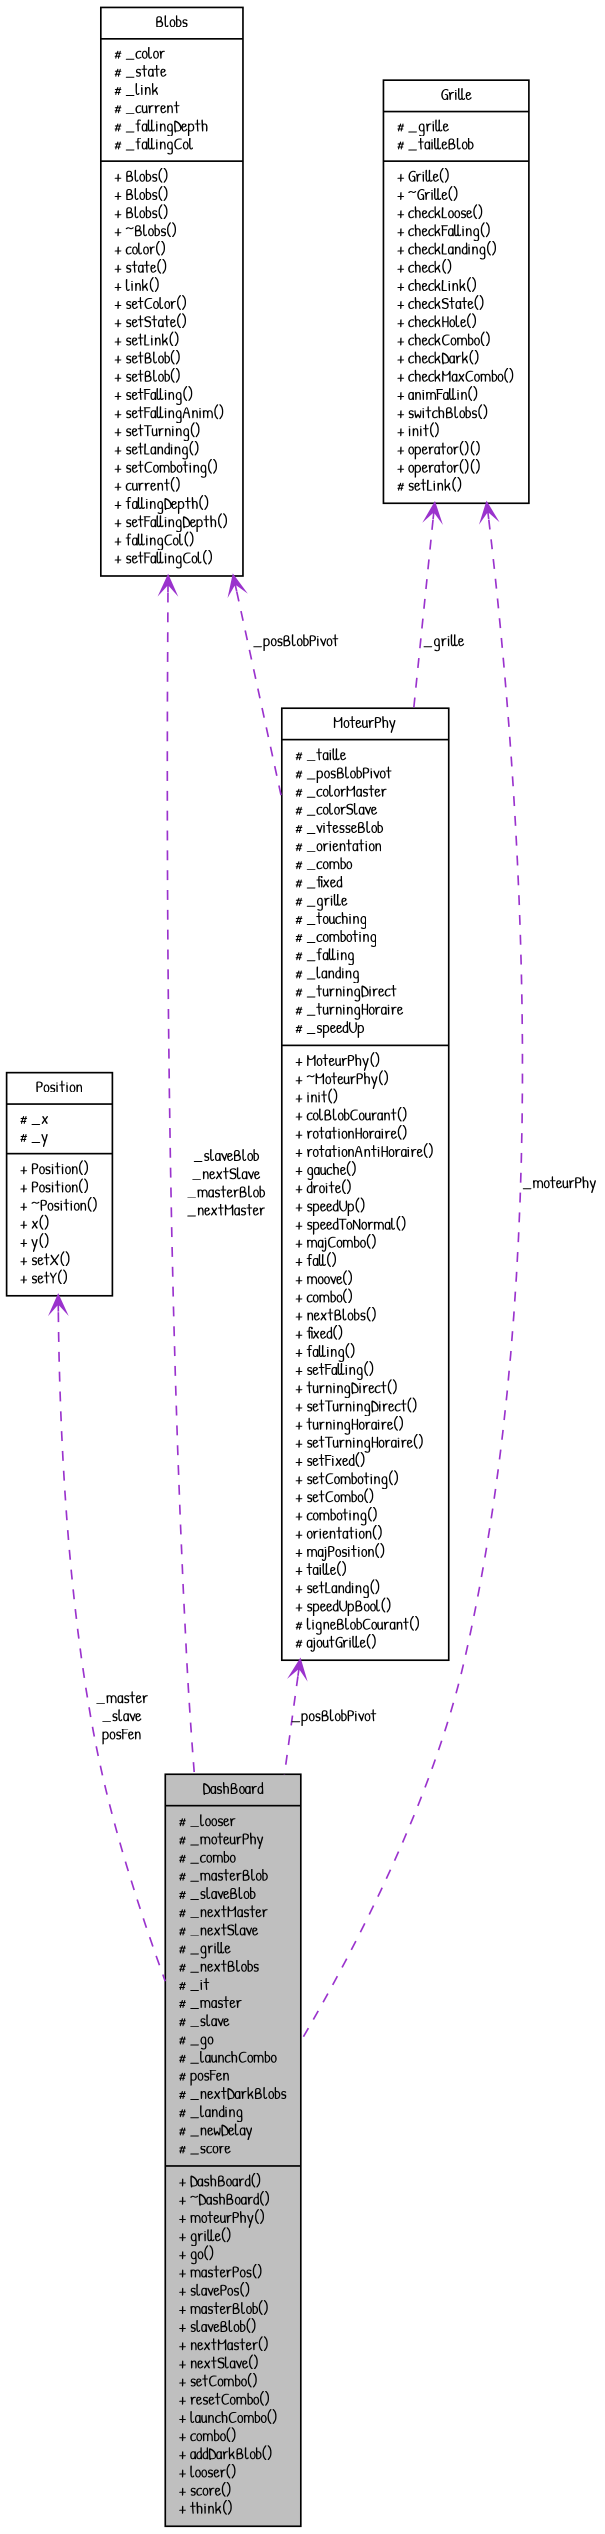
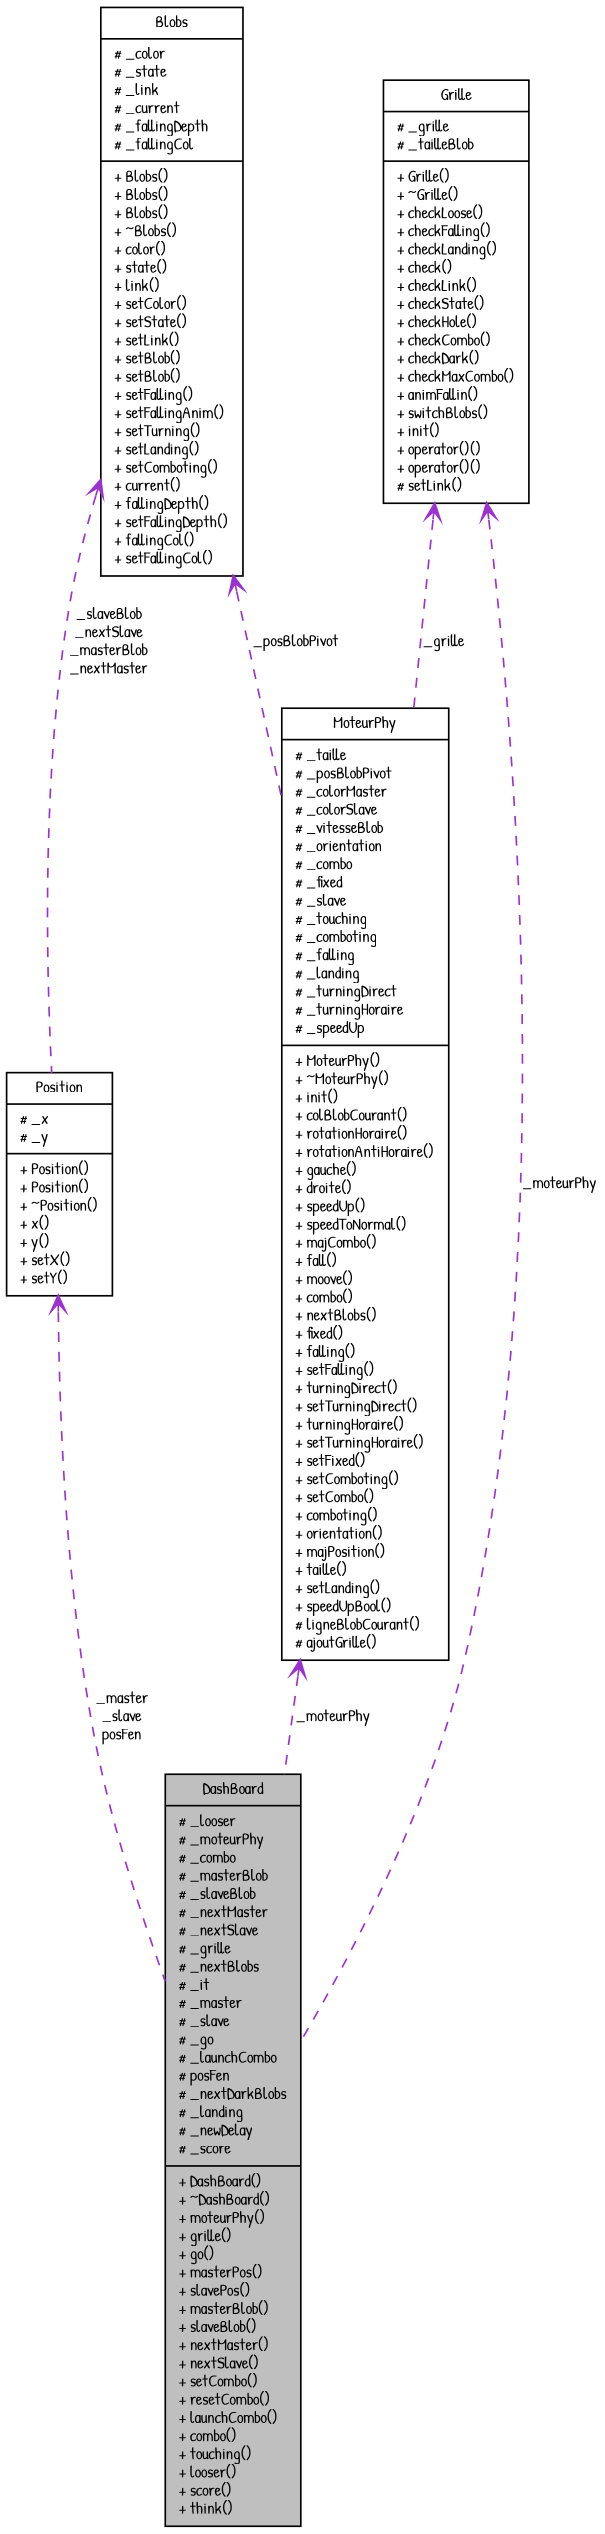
(321, 901) -> (321, 901)
(171, 1184) -> (51, 782)
(334, 1717) -> (334, 1717)
(226, 2454) -> (216, 2454)
